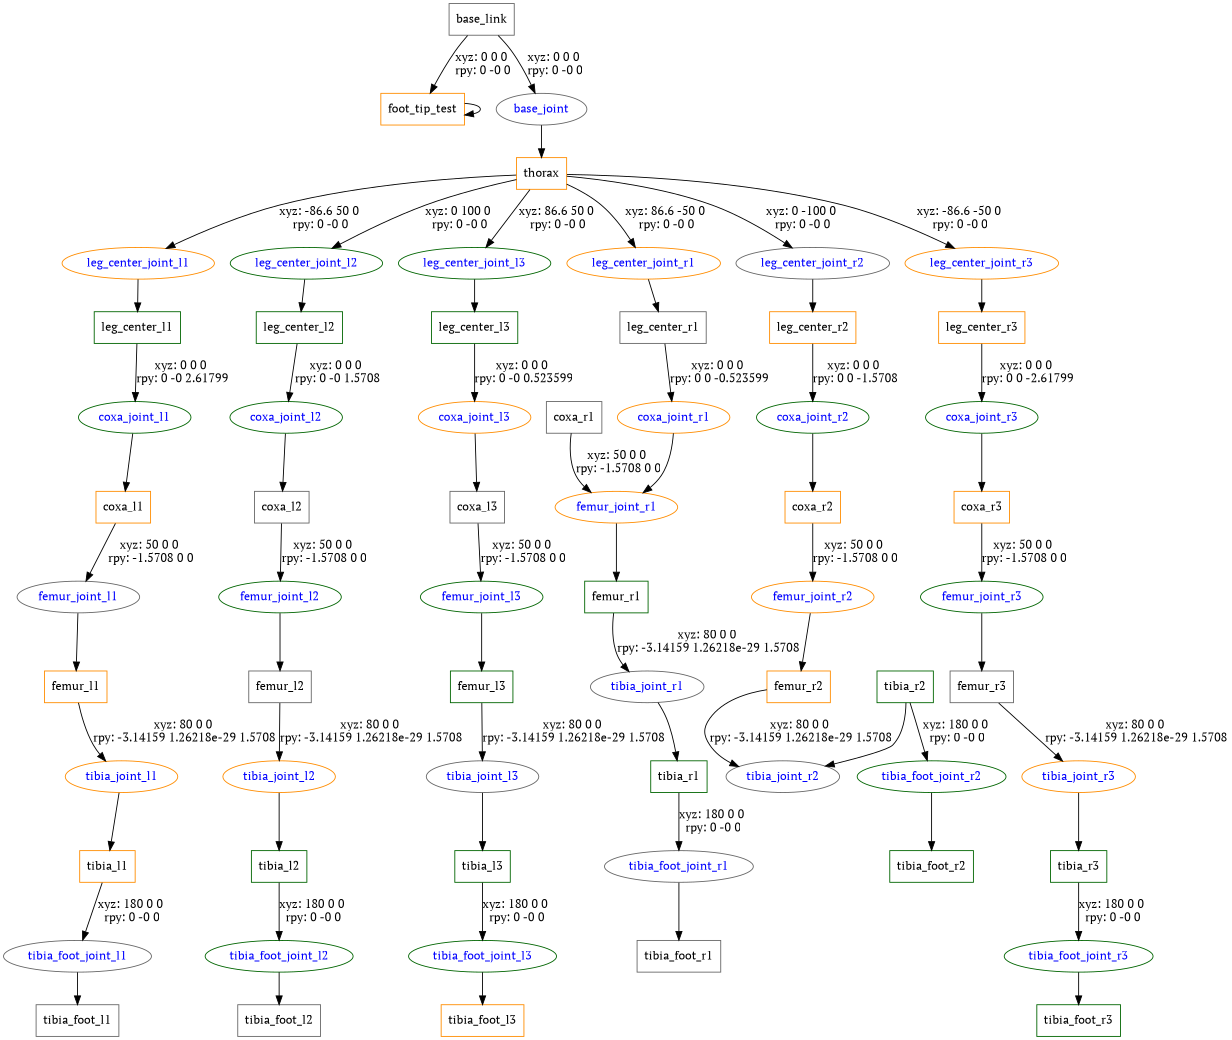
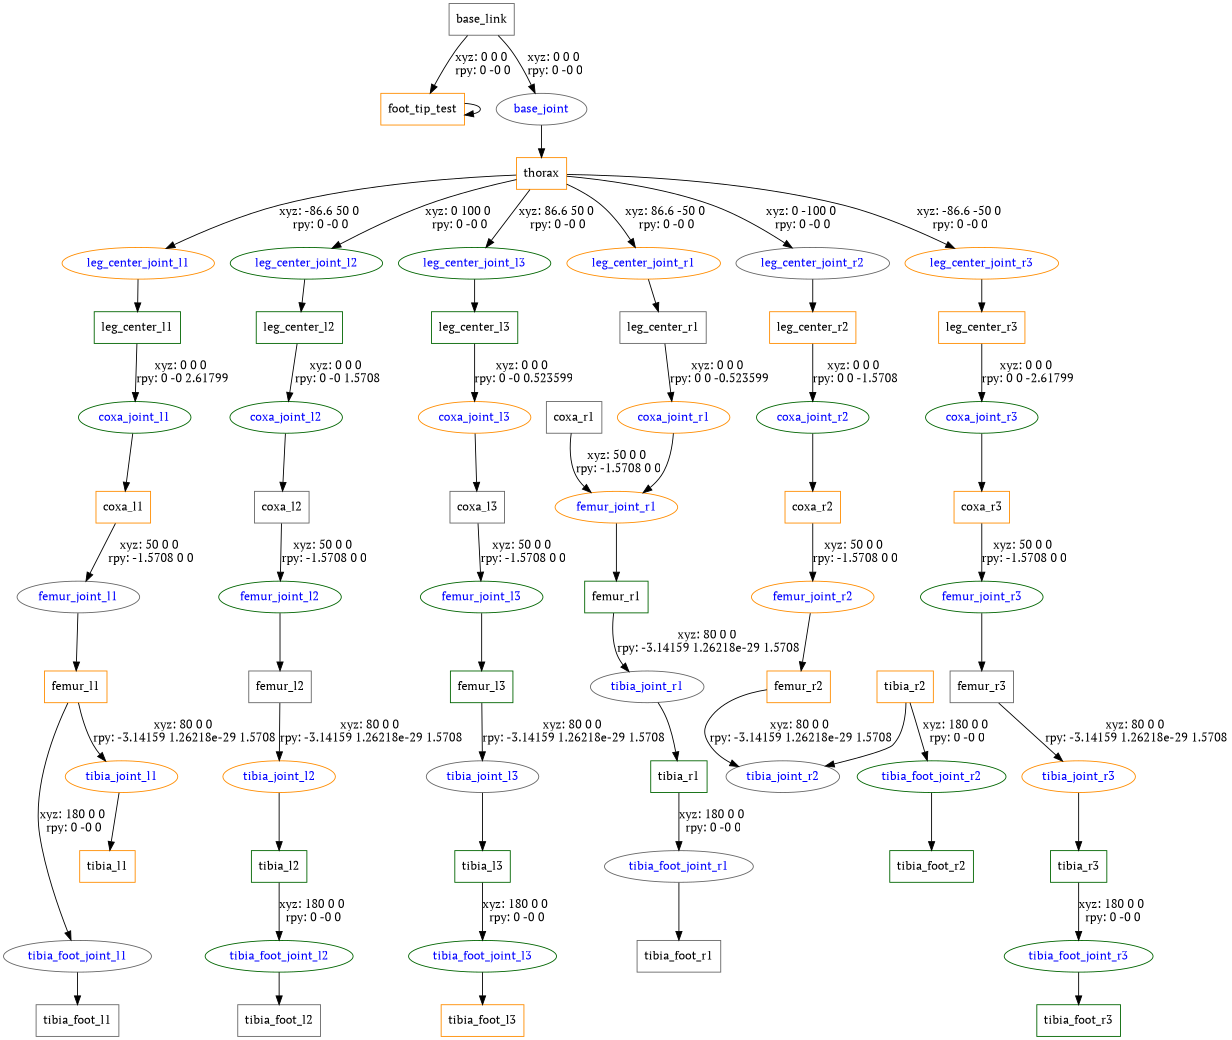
(905, 687) -> (905, 687)
(94, 907) -> (38, 817)
